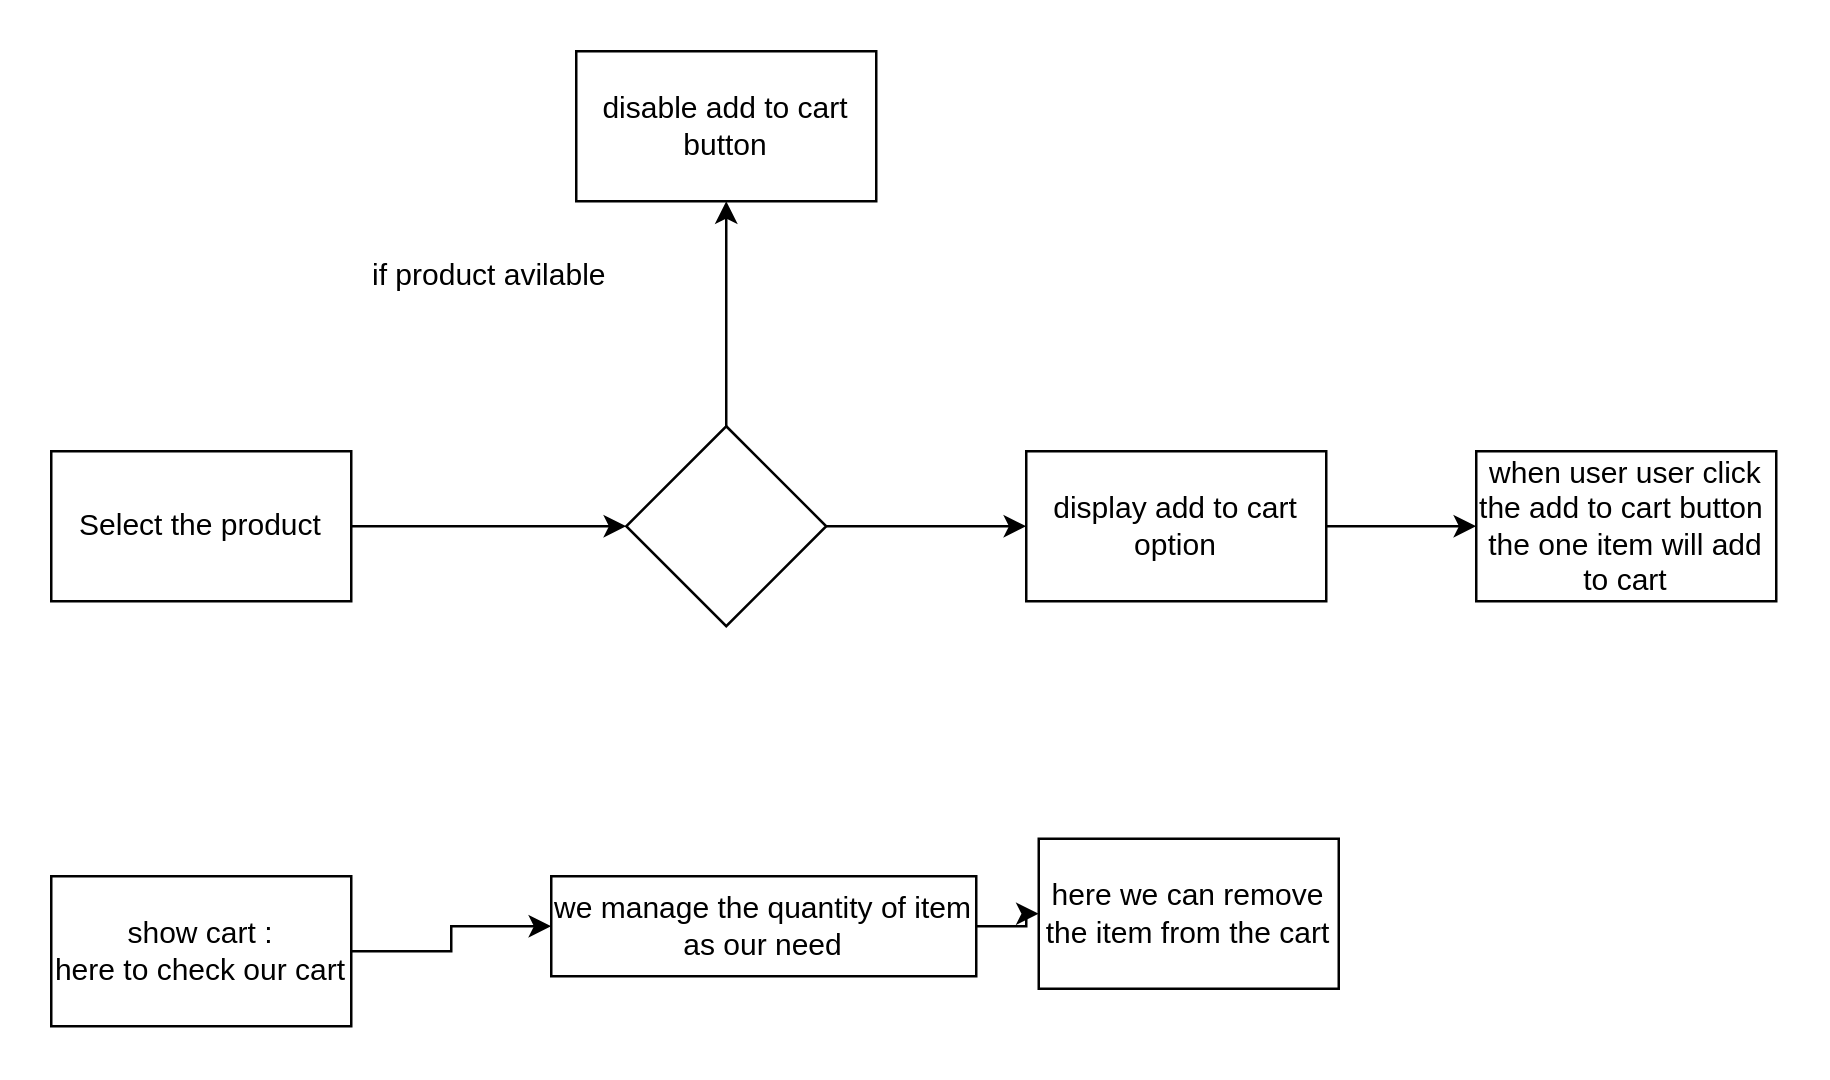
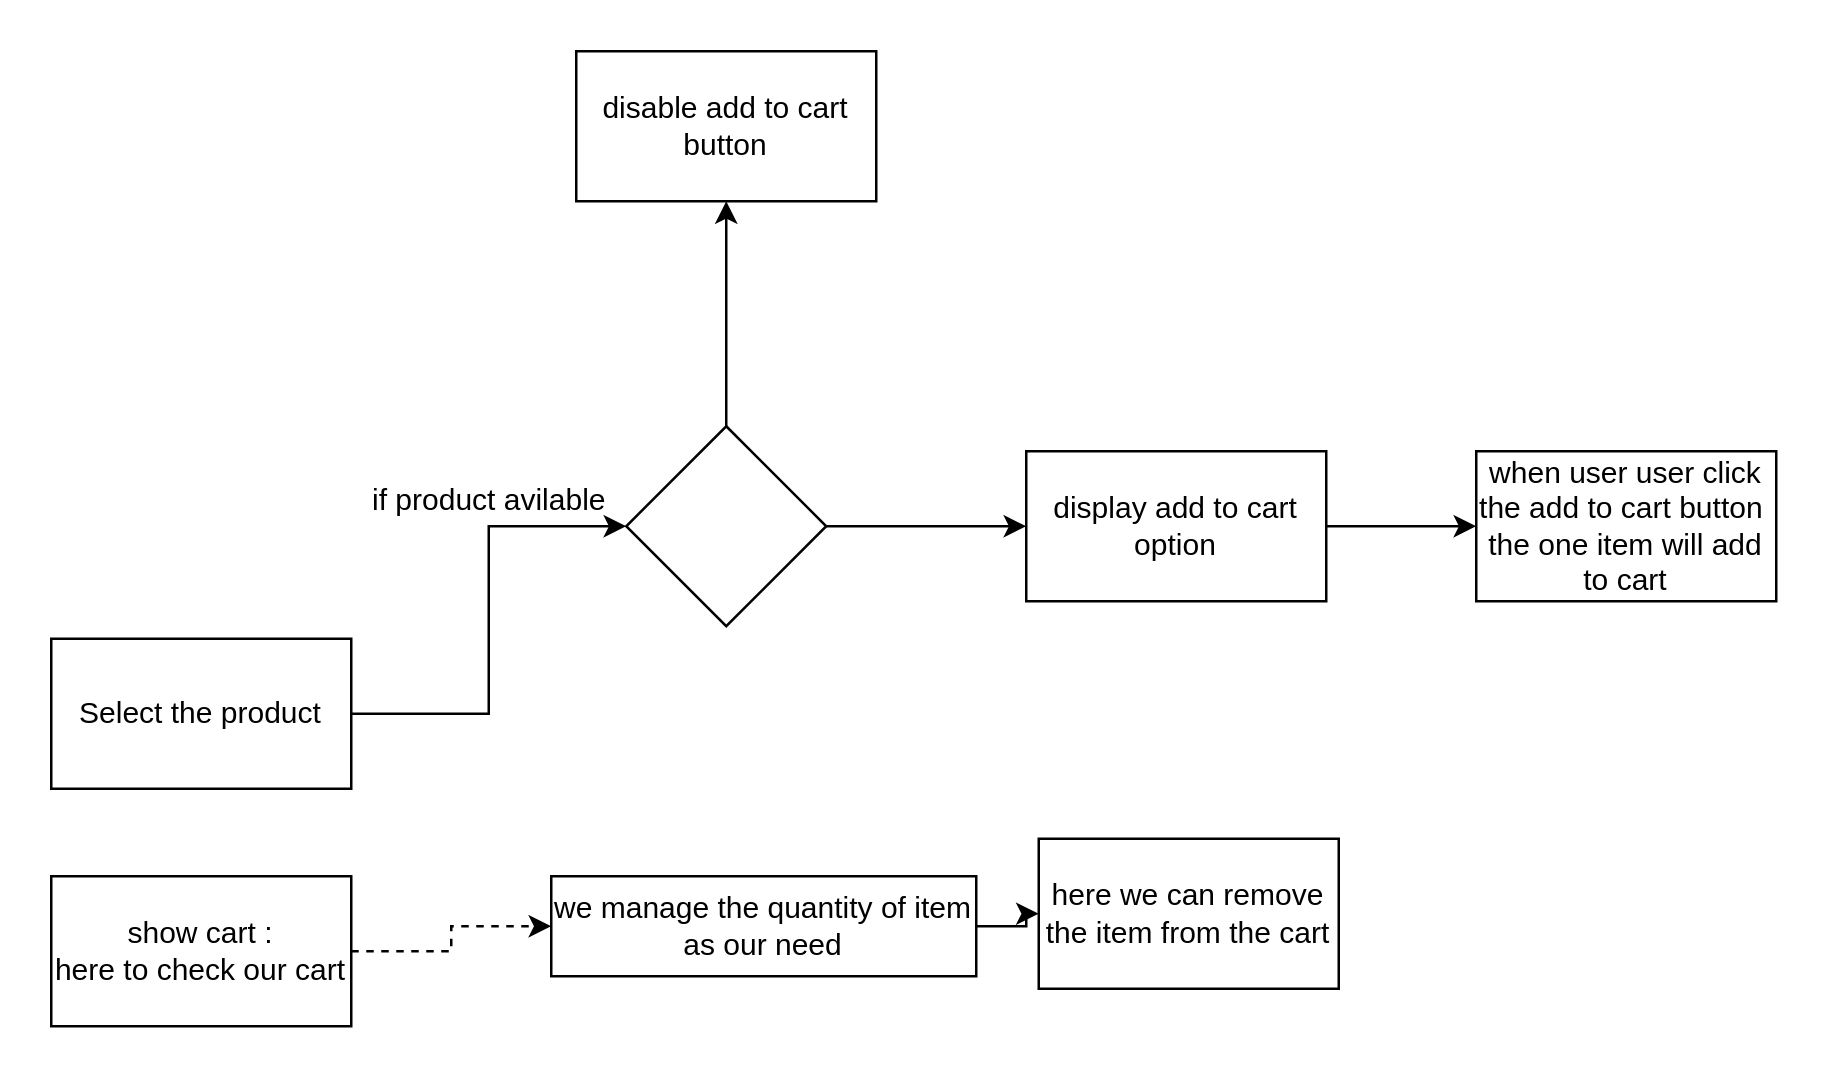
(489, 276) -> (489, 501)
(201, 526) -> (201, 714)
(451, 944) -> (451, 944)
